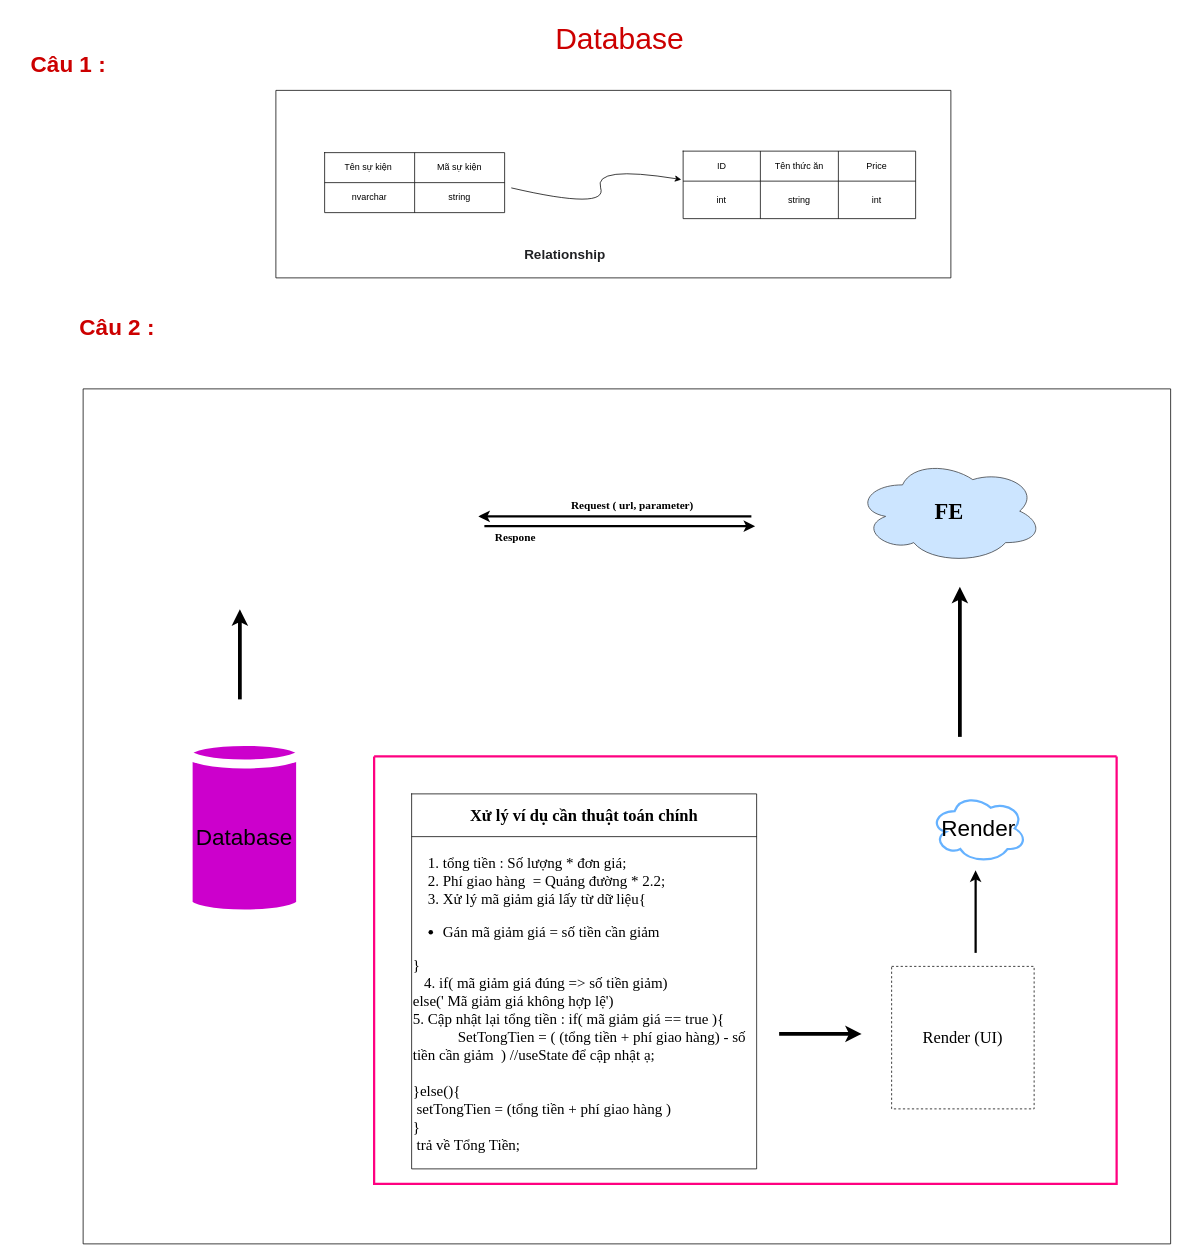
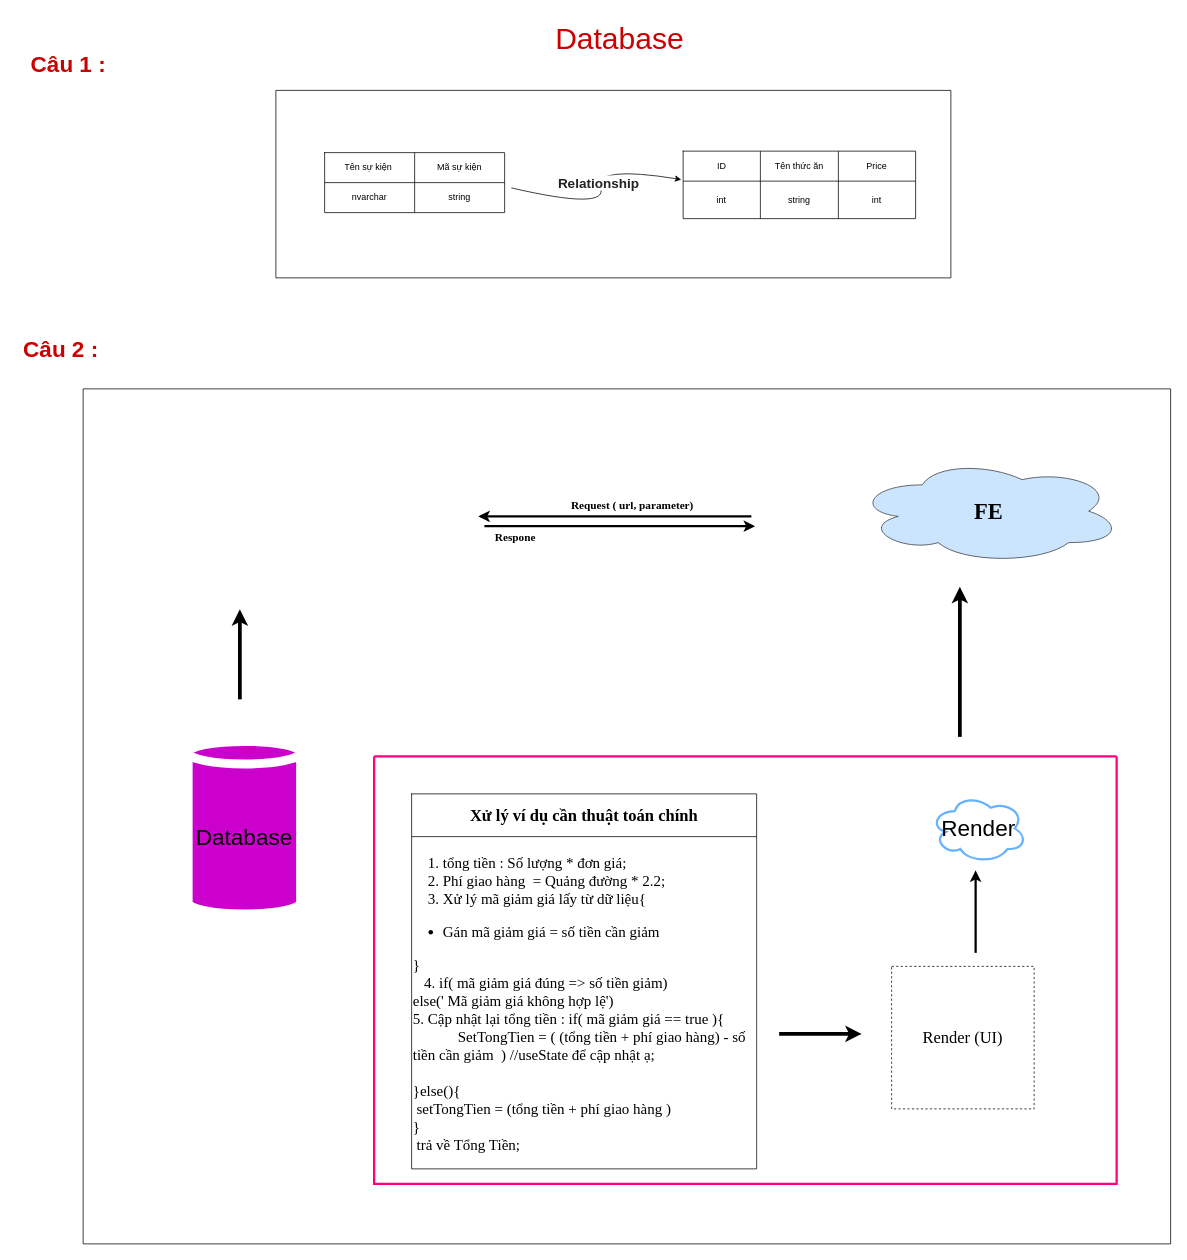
(564, 255) -> (598, 183)
(117, 327) -> (60, 349)
(949, 511) -> (989, 511)
